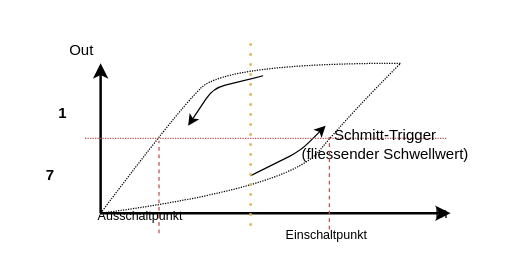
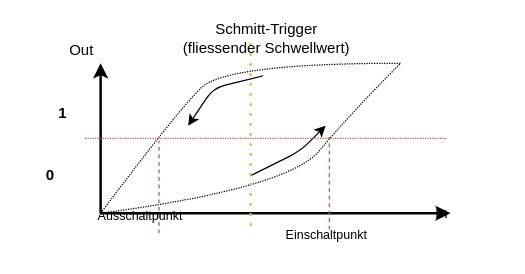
(386, 144) -> (267, 38)
(51, 176) -> (51, 176)
